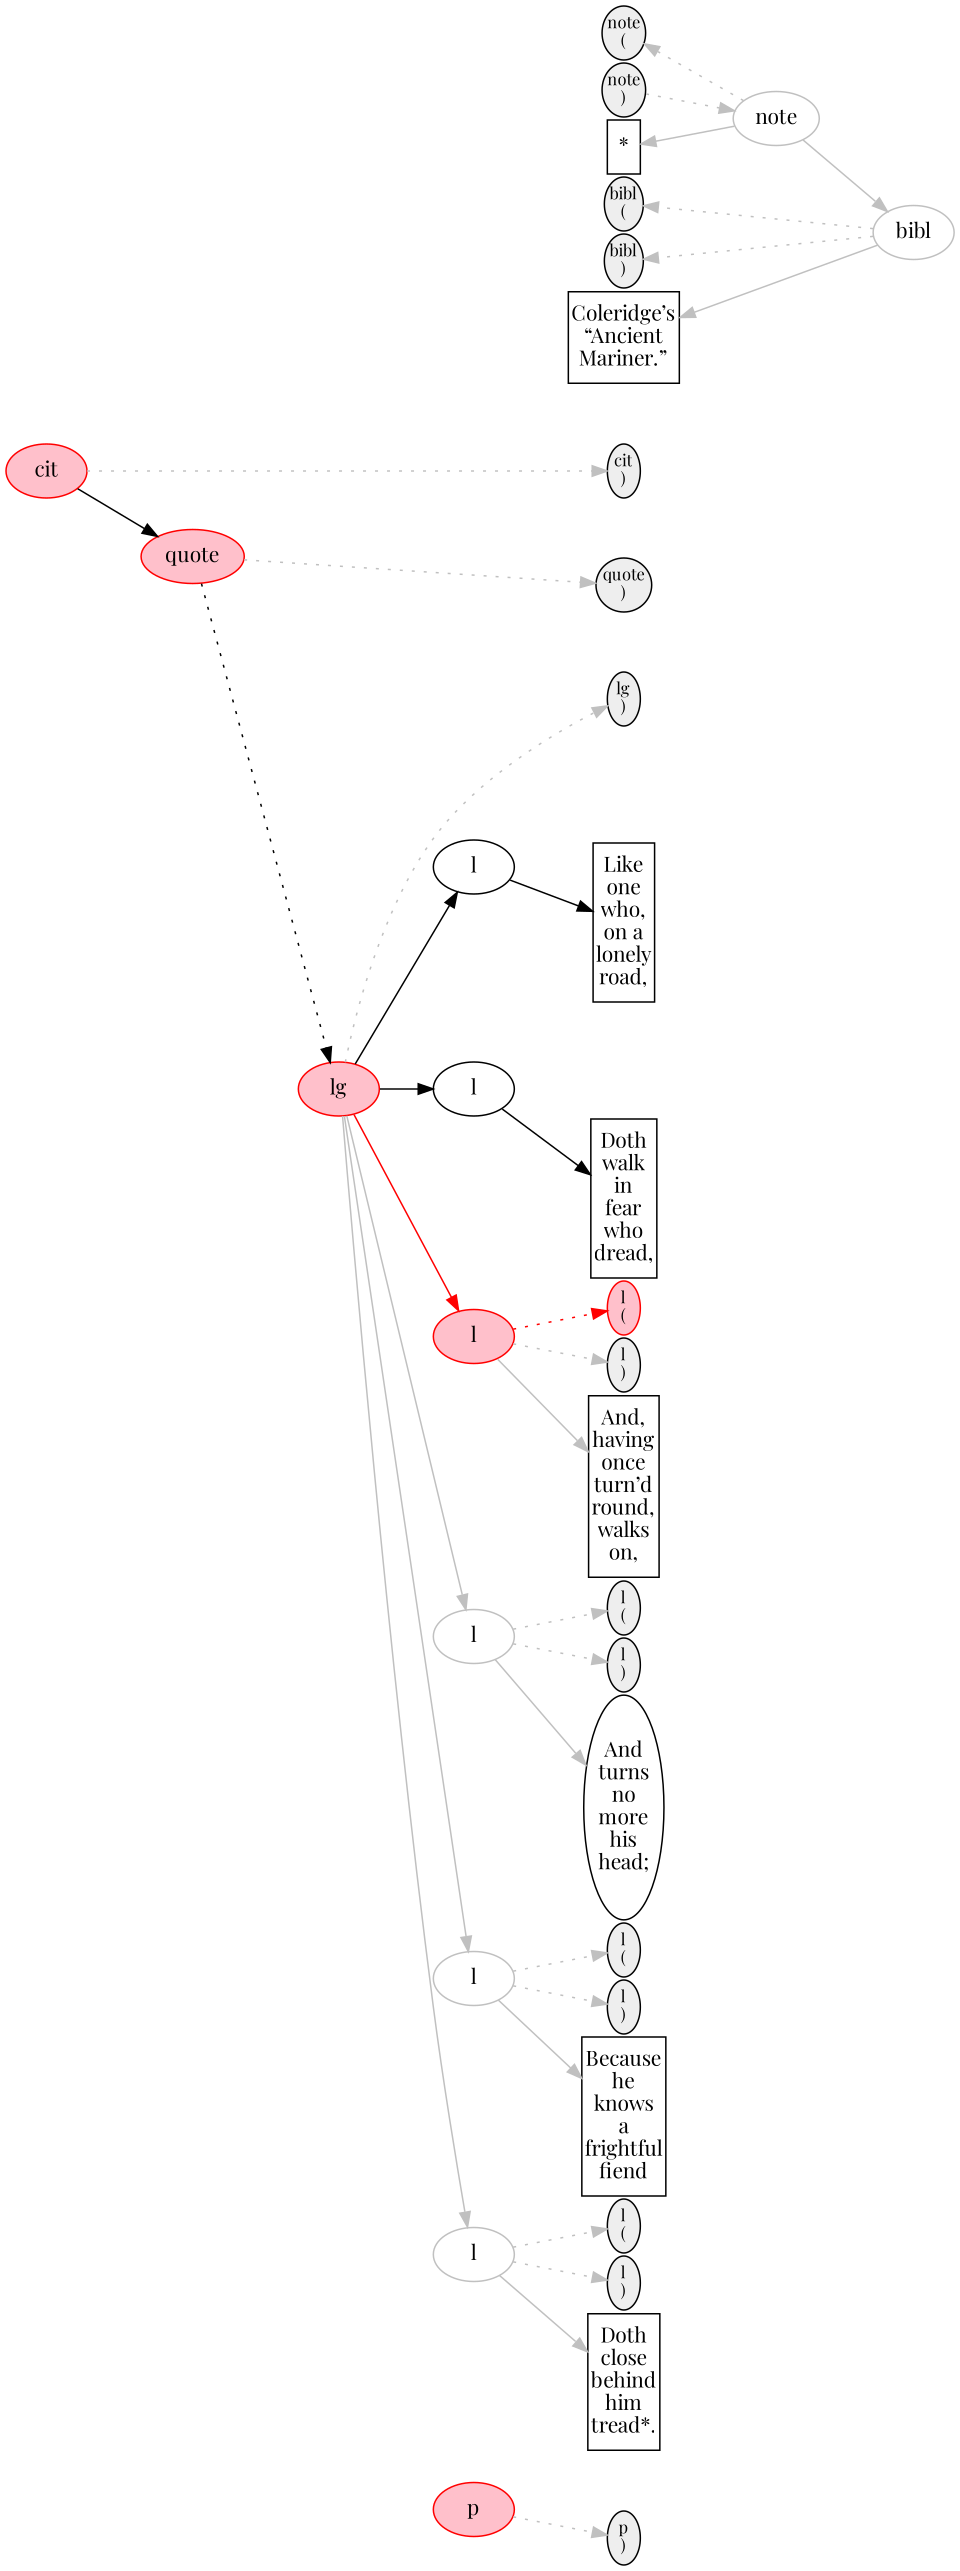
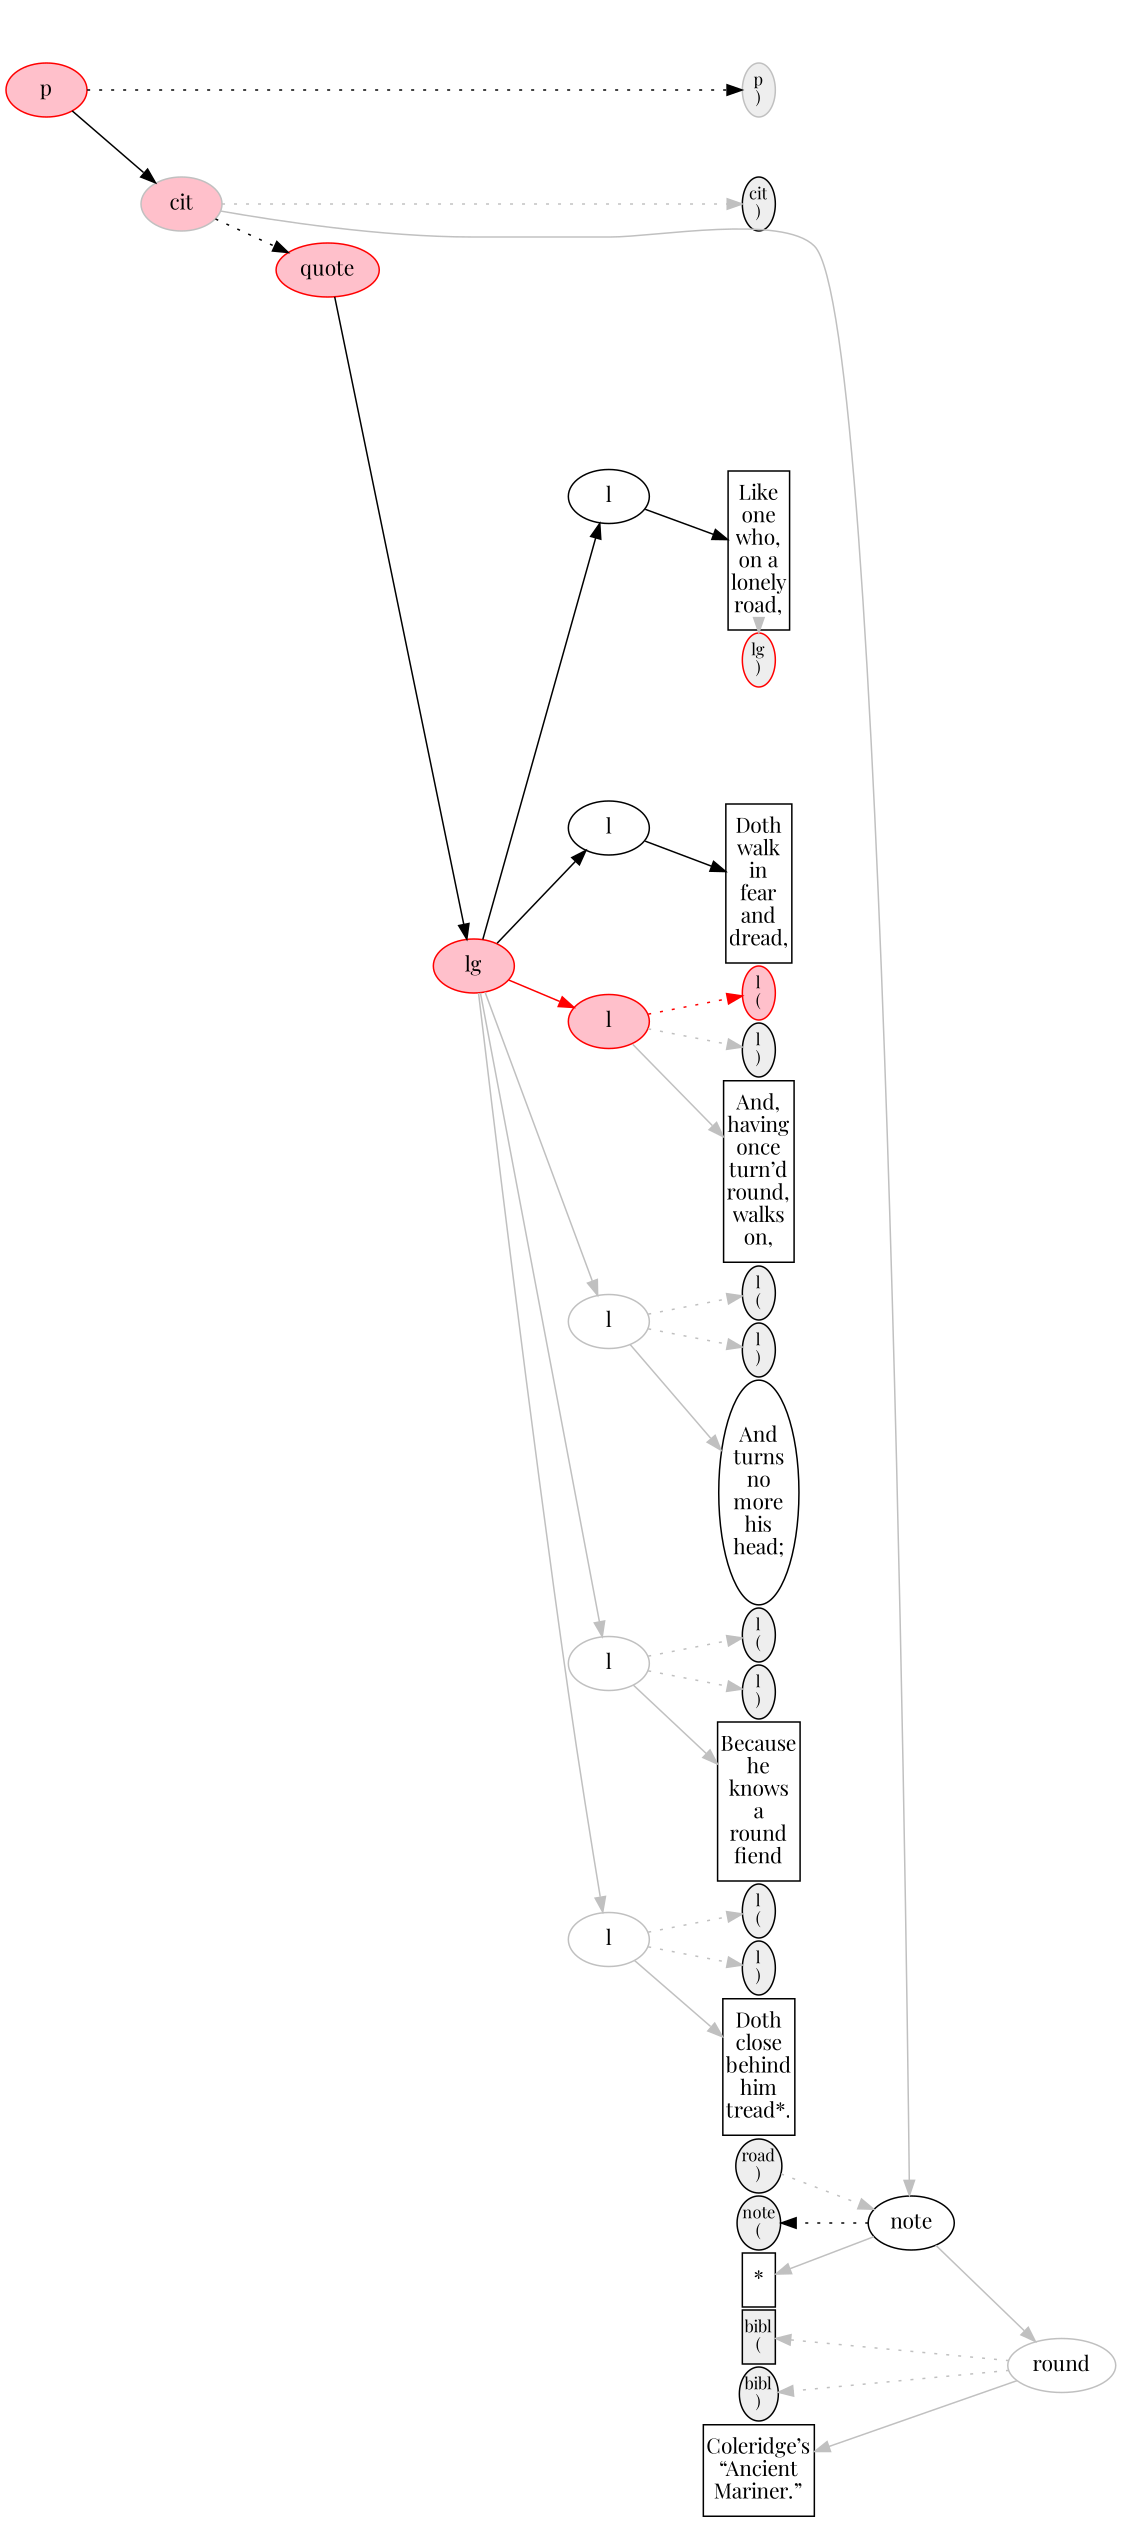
(701, 76) -> (832, 2223)
(624, 90) -> (759, 2166)
(776, 118) -> (911, 2223)
none -> (108, 142)
(624, 204) -> (759, 2337)
(914, 232) -> (1062, 2366)
(46, 471) -> (182, 204)
(111, 509) -> (245, 233)
(624, 585) -> none
(624, 699) -> (759, 660)
(264, 816) -> (399, 611)
(423, 854) -> (759, 630)
none -> (879, 912)
(624, 1198) -> (759, 884)
(624, 2116) -> (759, 1802)
(553, 2525) -> (407, 90)
(624, 2538) -> (759, 90)
